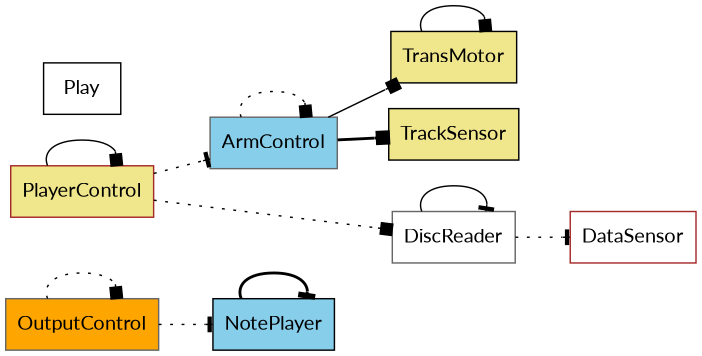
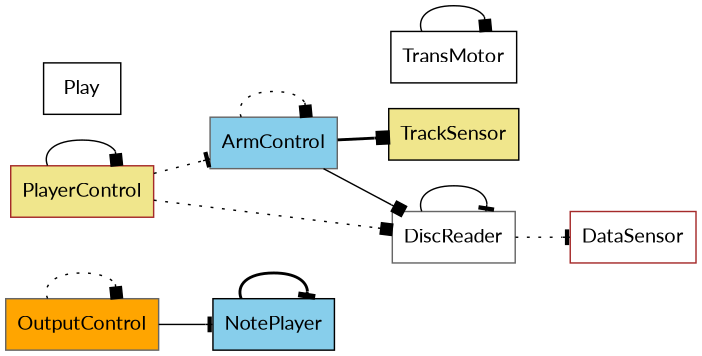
(454, 57) -> (454, 57)
(357, 103) -> (357, 187)
(182, 324) -> (182, 324)
